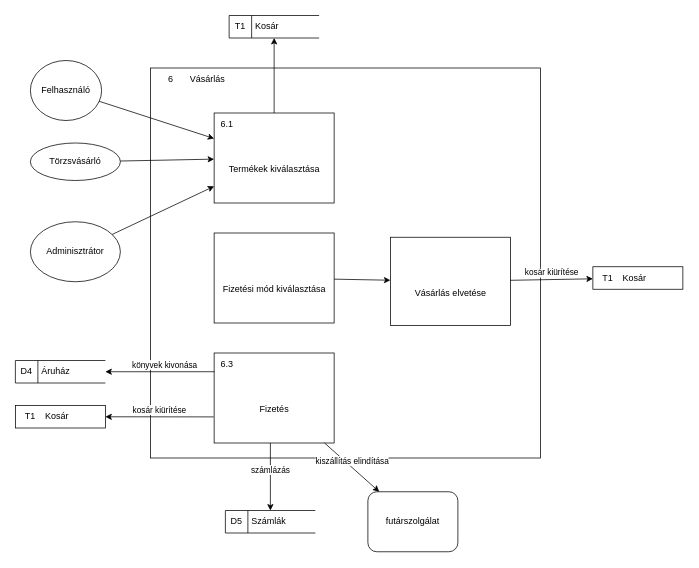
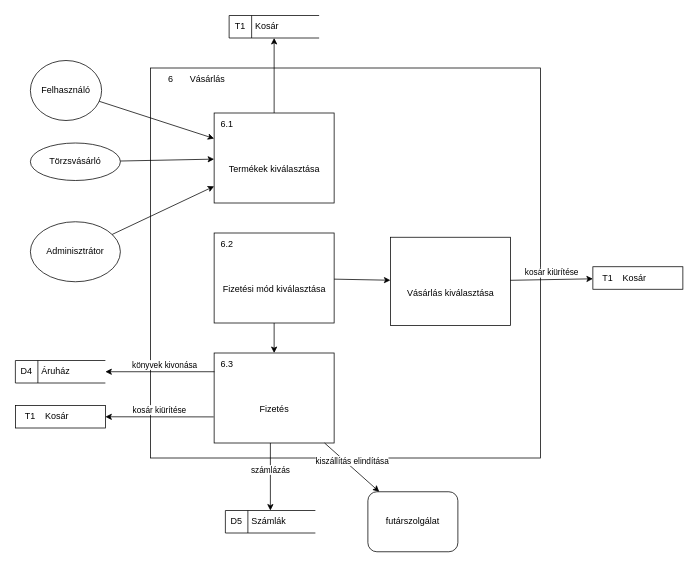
none -> (227, 244)
(451, 293) -> (451, 293)
none -> (274, 346)
